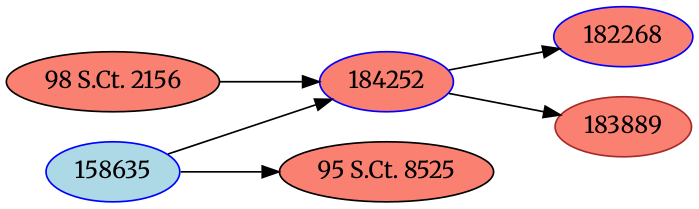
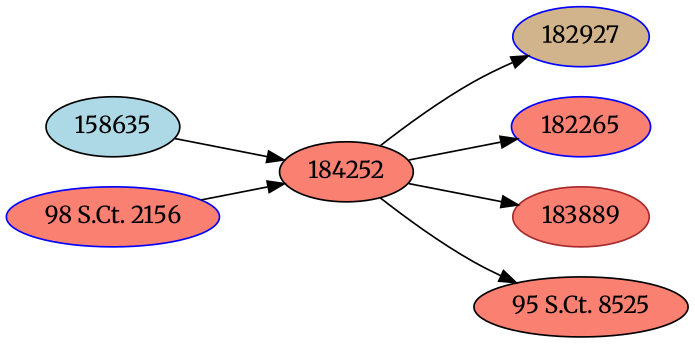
none -> (581, 37)
(623, 37) -> (581, 127)
(113, 82) -> (113, 217)
(387, 82) -> (346, 172)
(113, 172) -> (113, 127)
(221, 172) -> (438, 240)
